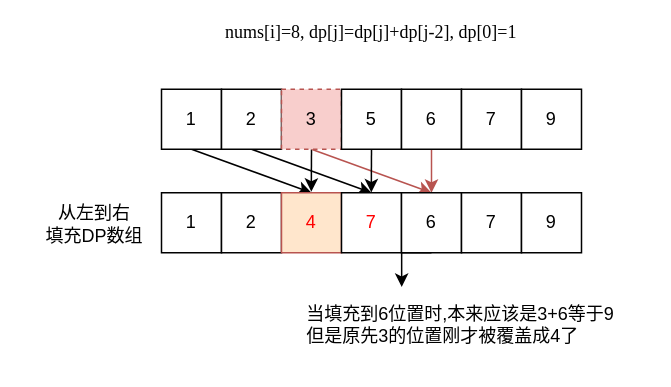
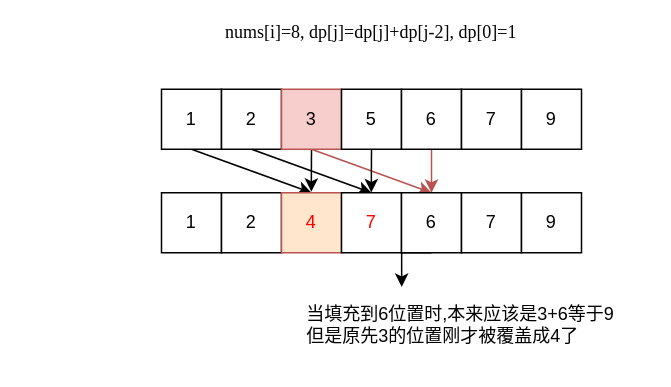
(311, 119) -> (311, 119)
(93, 224) -> none
